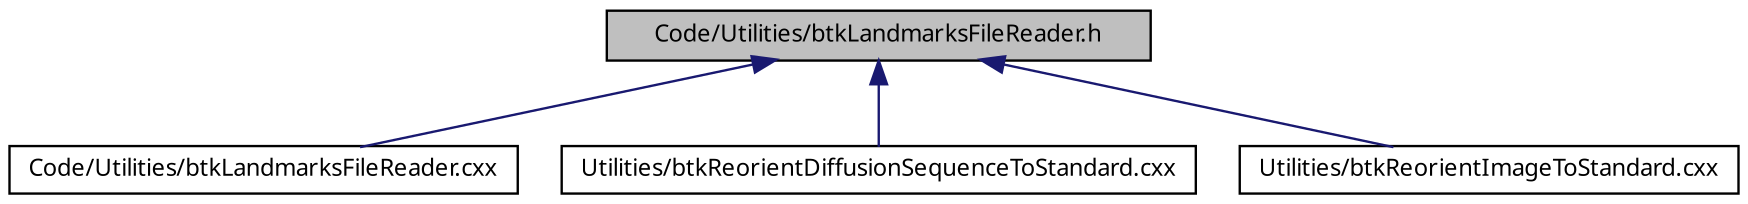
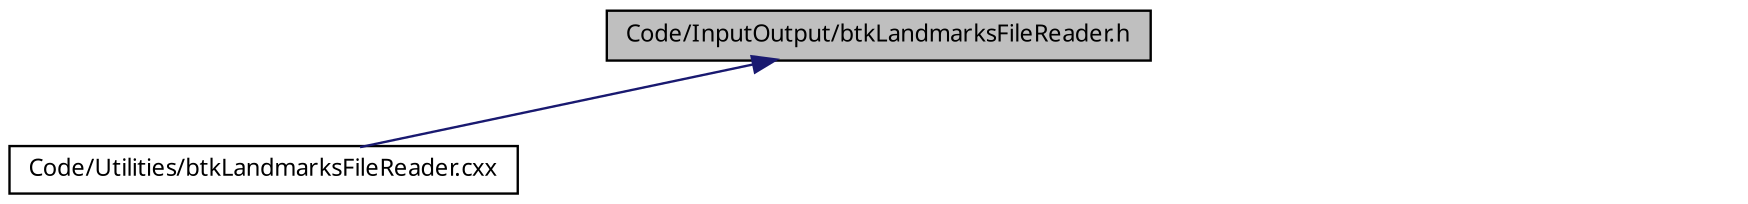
(879, 36) -> (879, 36)
(879, 170) -> none
(1489, 170) -> none
